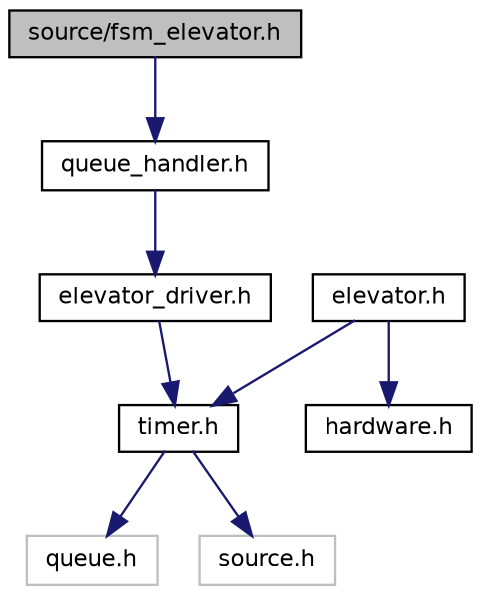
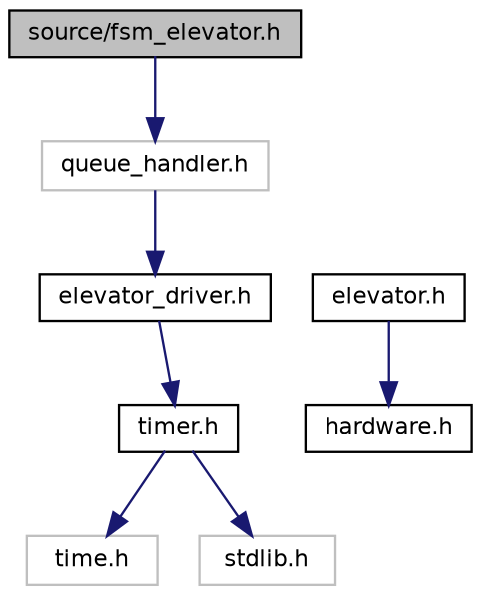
(155, 166) -> (155, 166)
(294, 357) -> none
(92, 560) -> (92, 560)
(267, 560) -> (267, 560)
